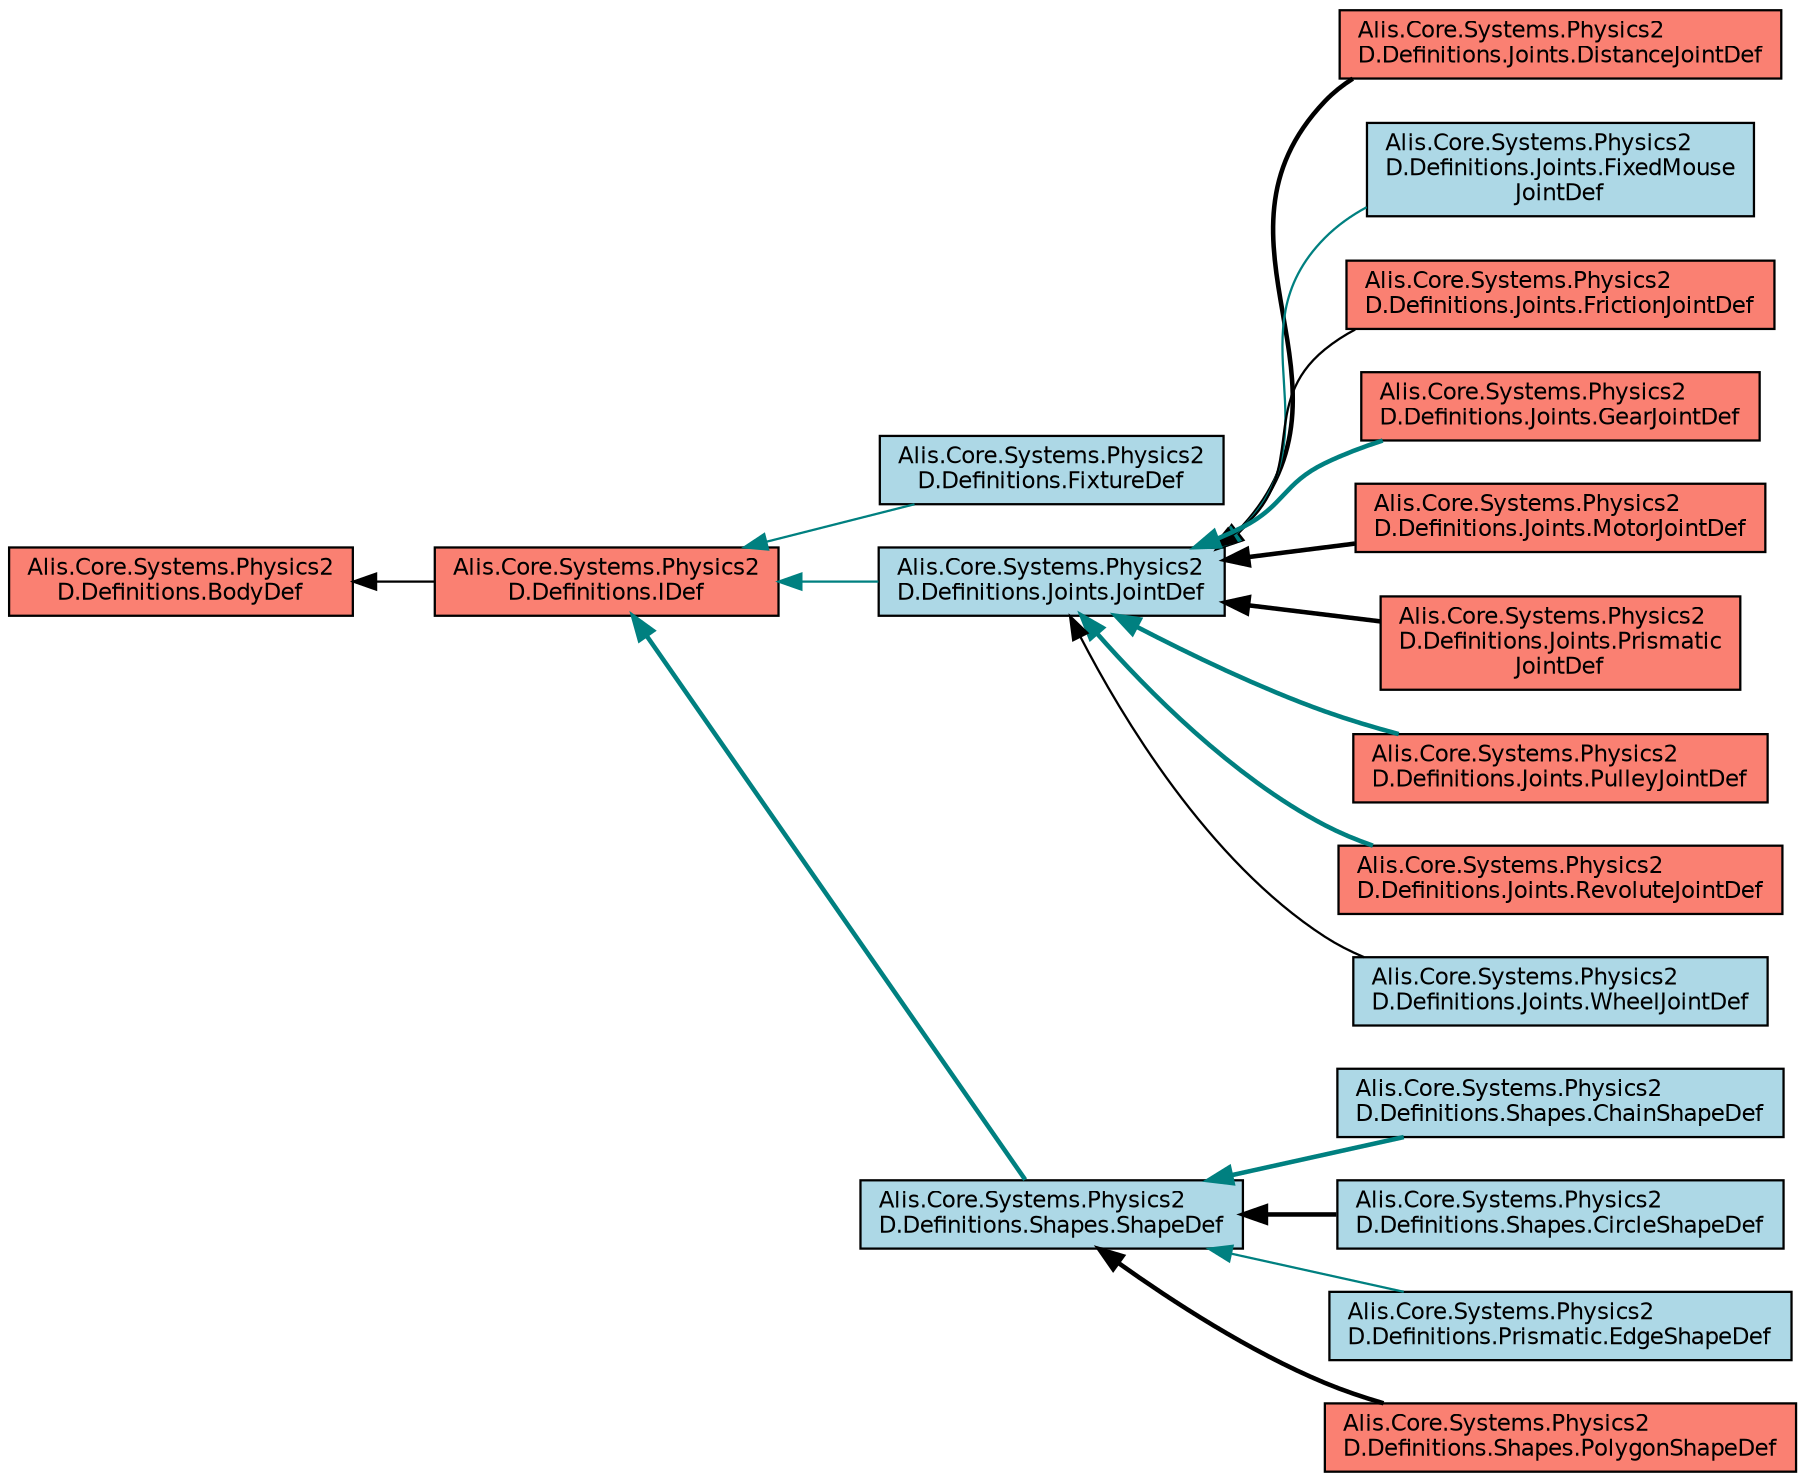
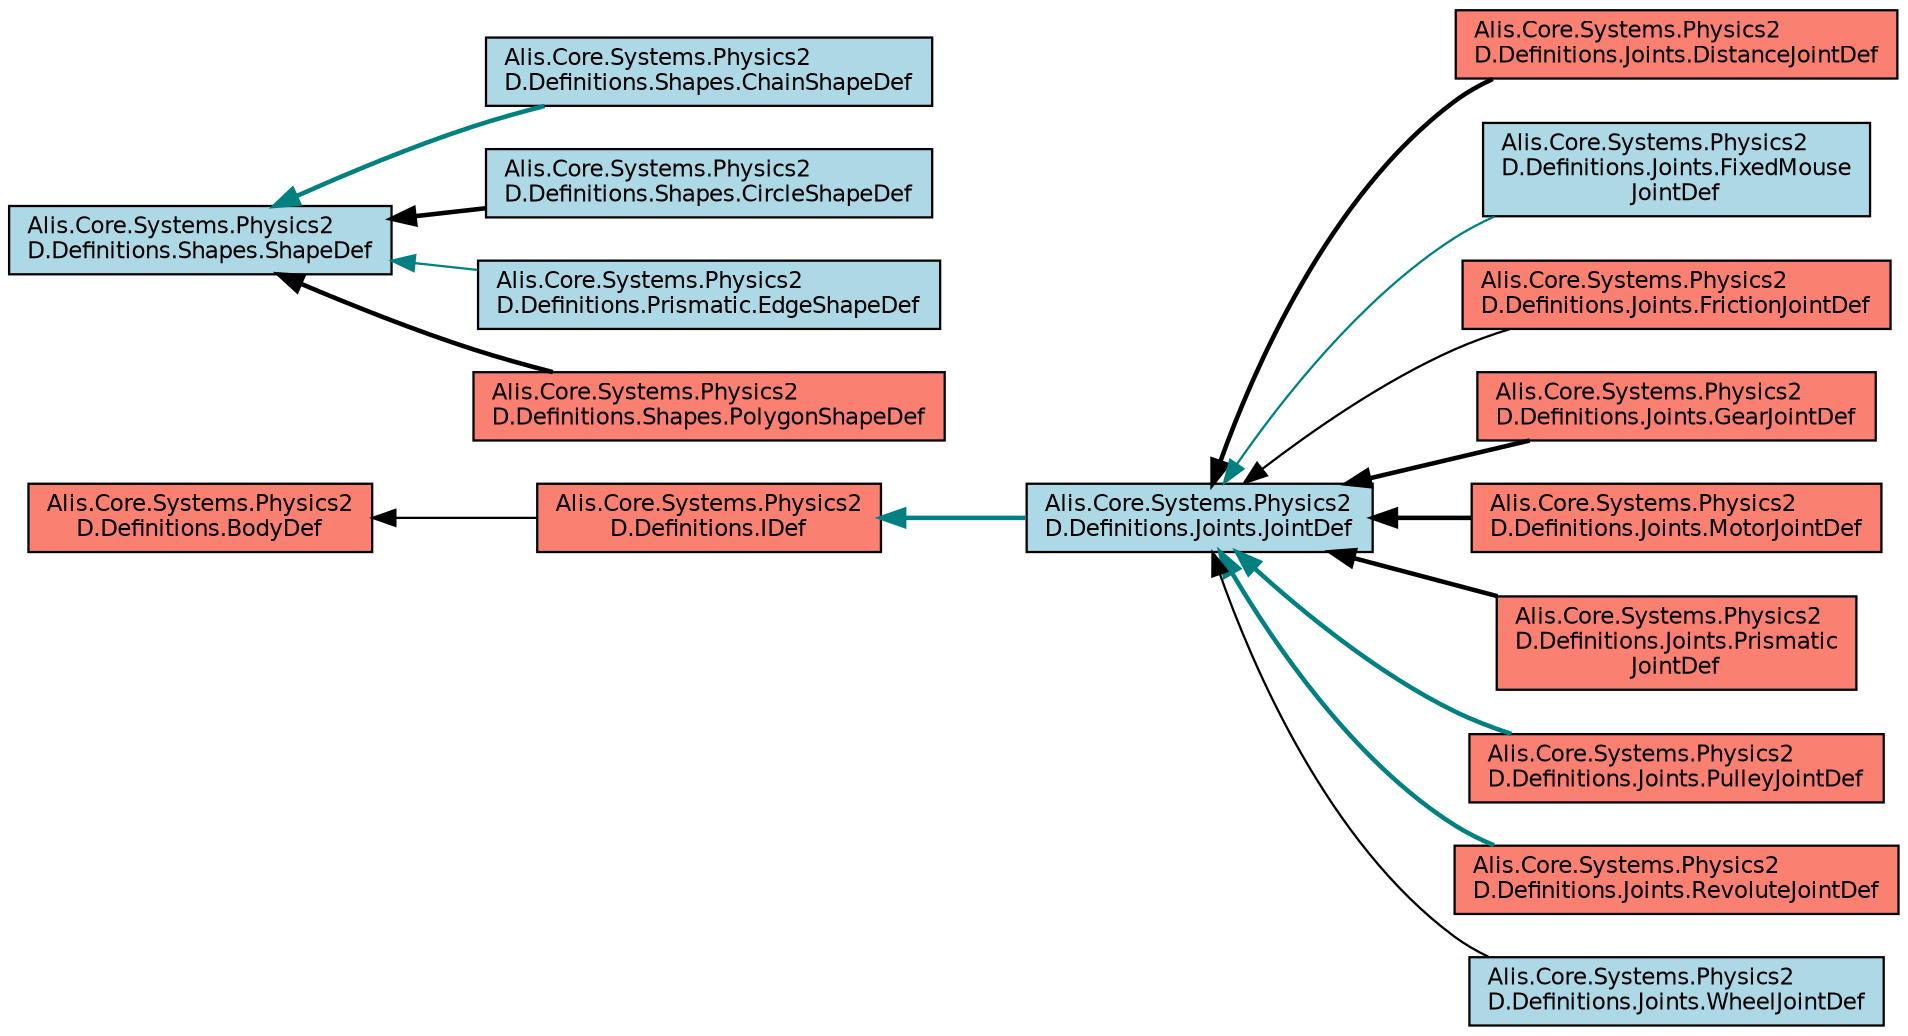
(1052, 470) -> none
(1296, 483) -> (1450, 459)
(840, 582) -> (965, 518)
(836, 908) -> none
